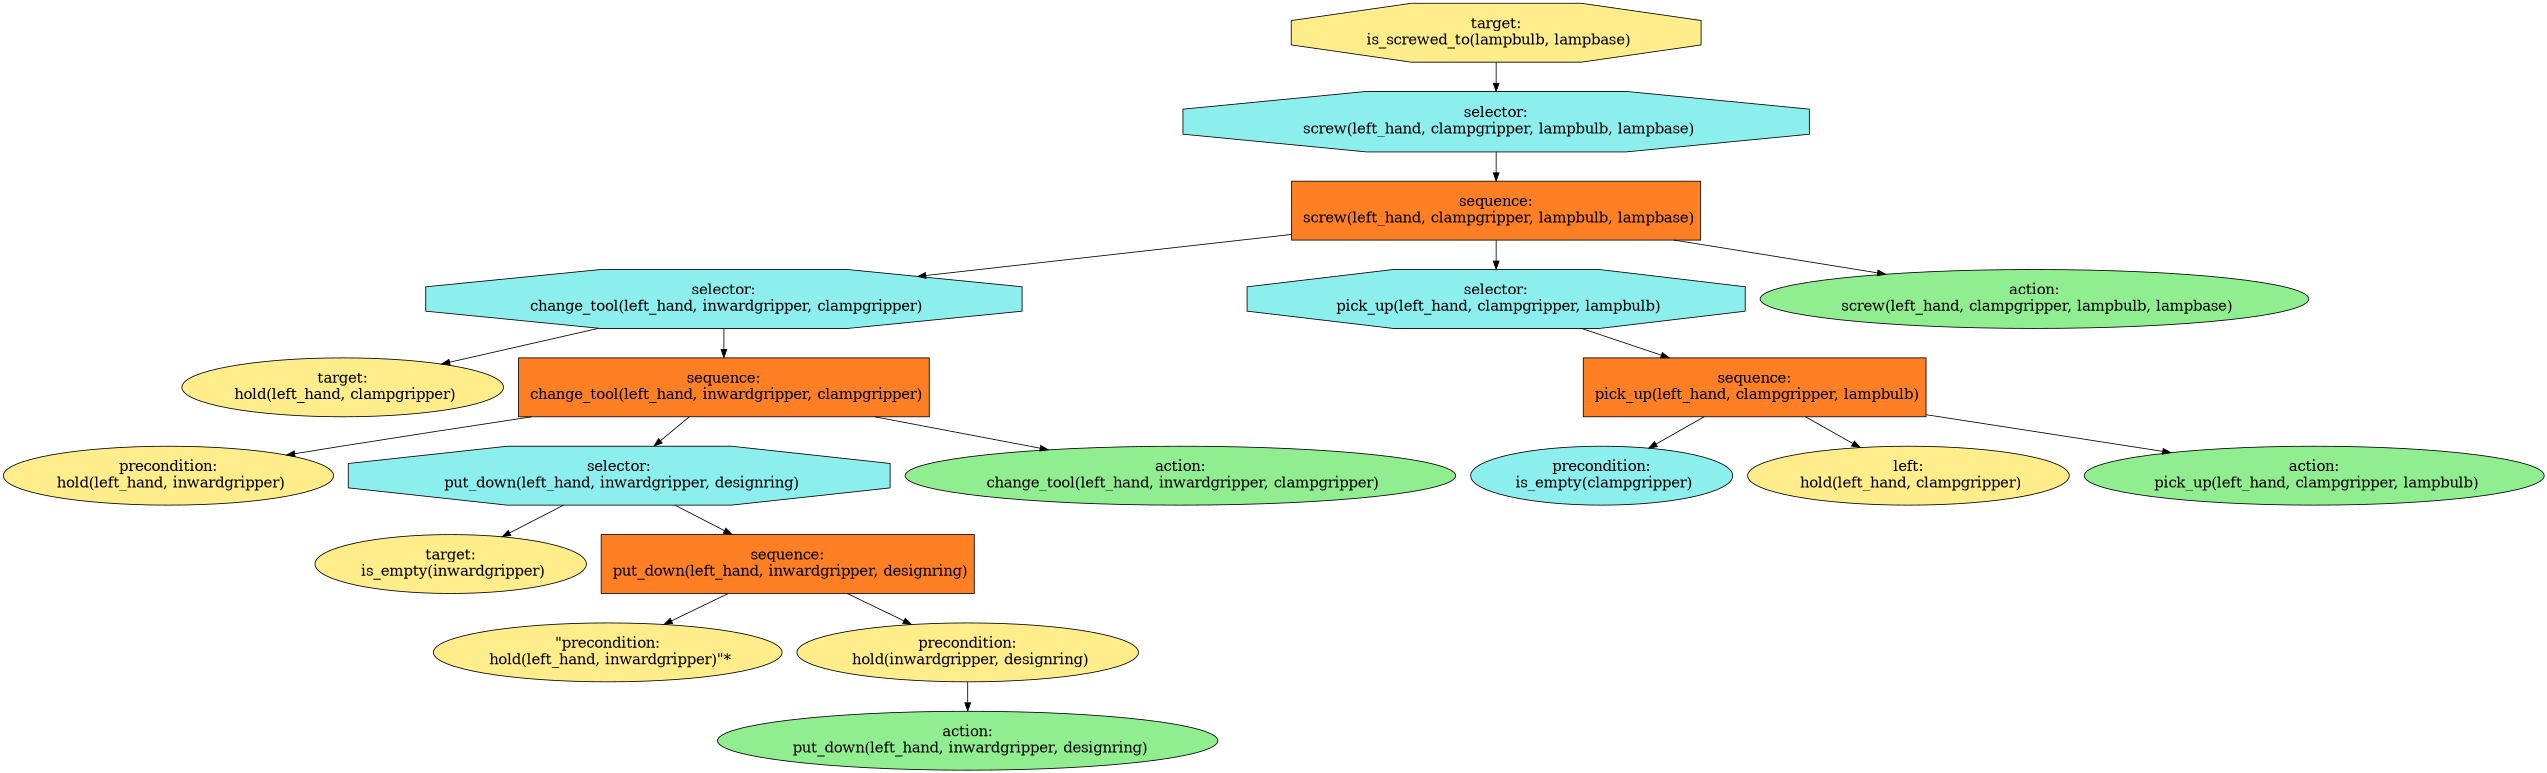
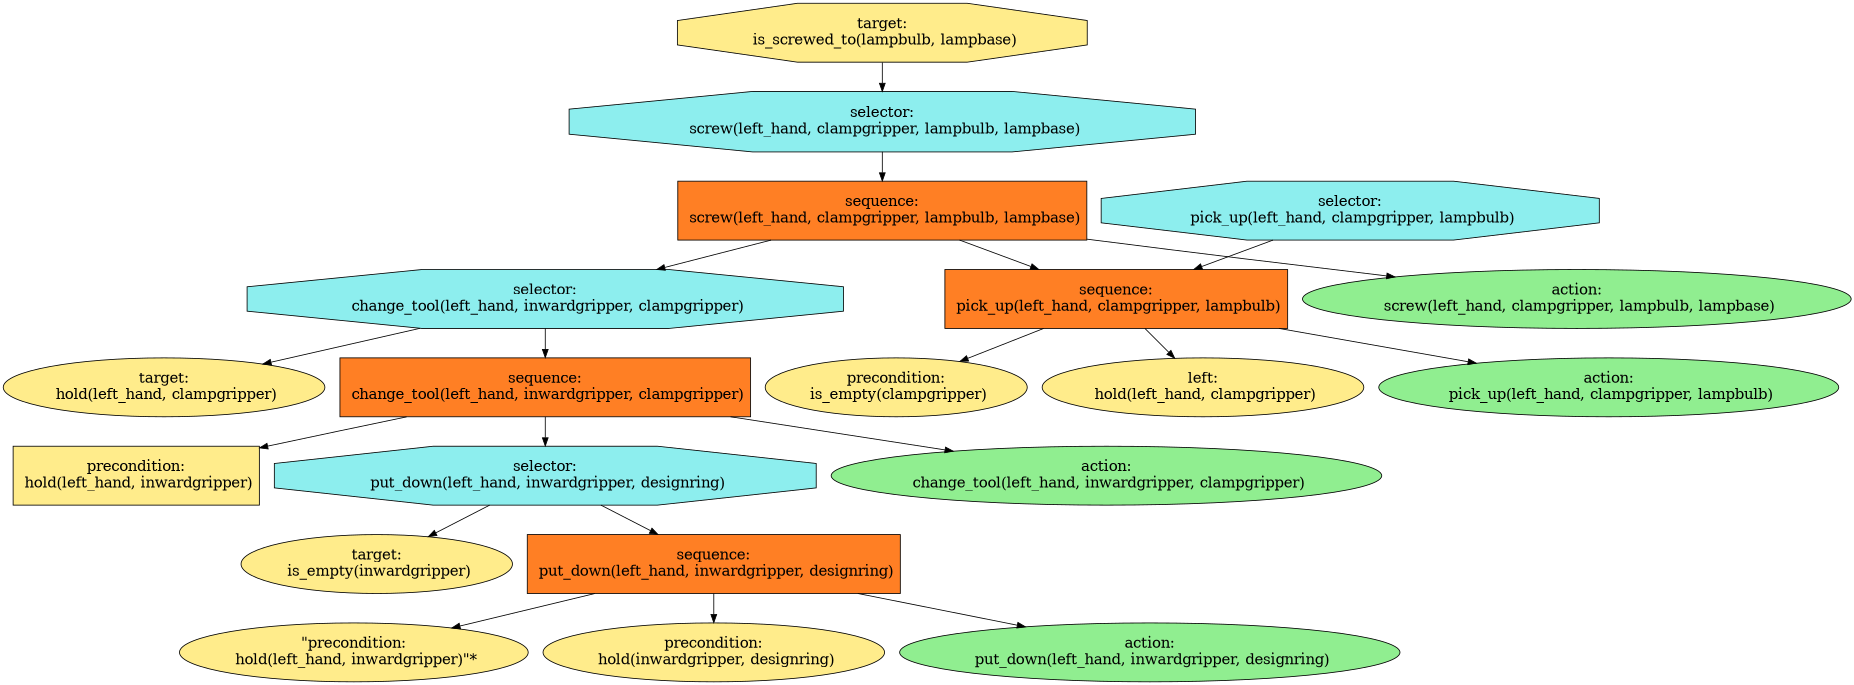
(1496, 250) -> (995, 253)
(168, 476) -> (136, 476)
(1602, 476) -> (896, 387)
(968, 692) -> (938, 609)
